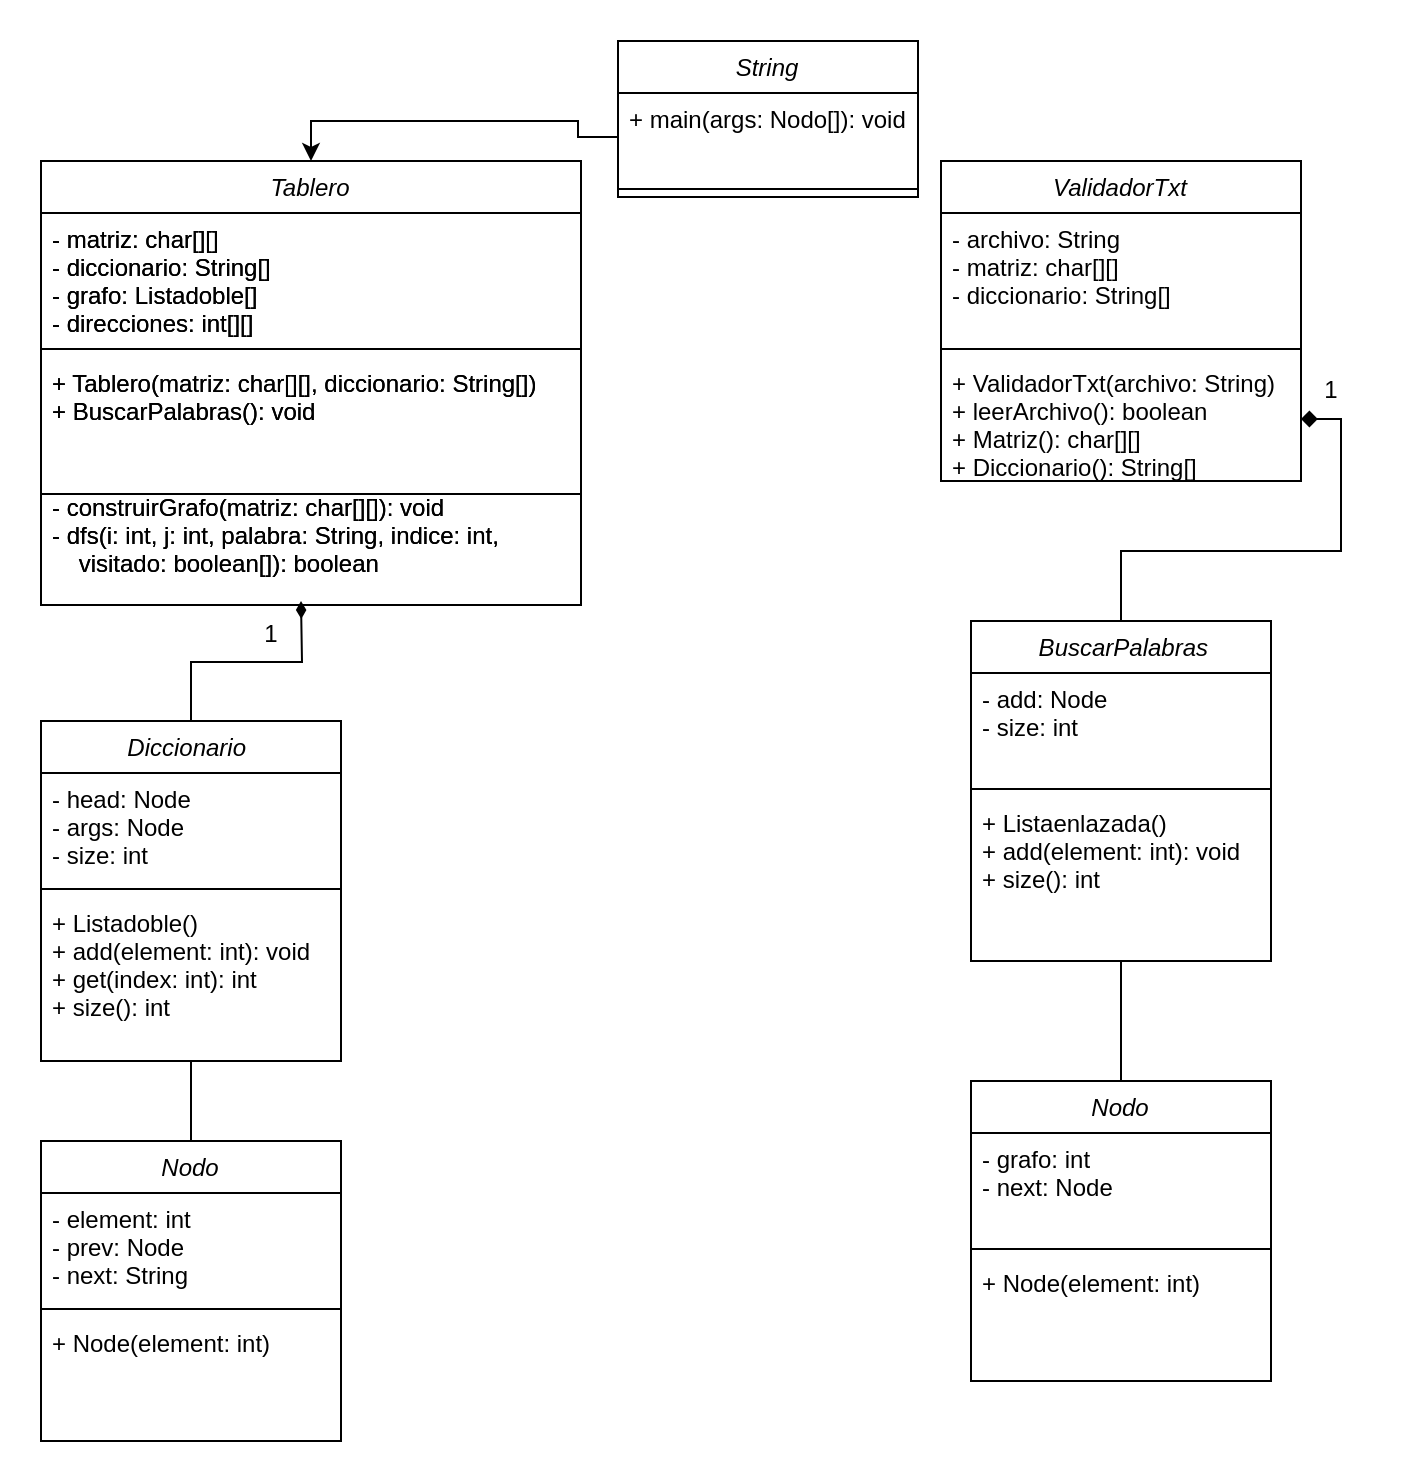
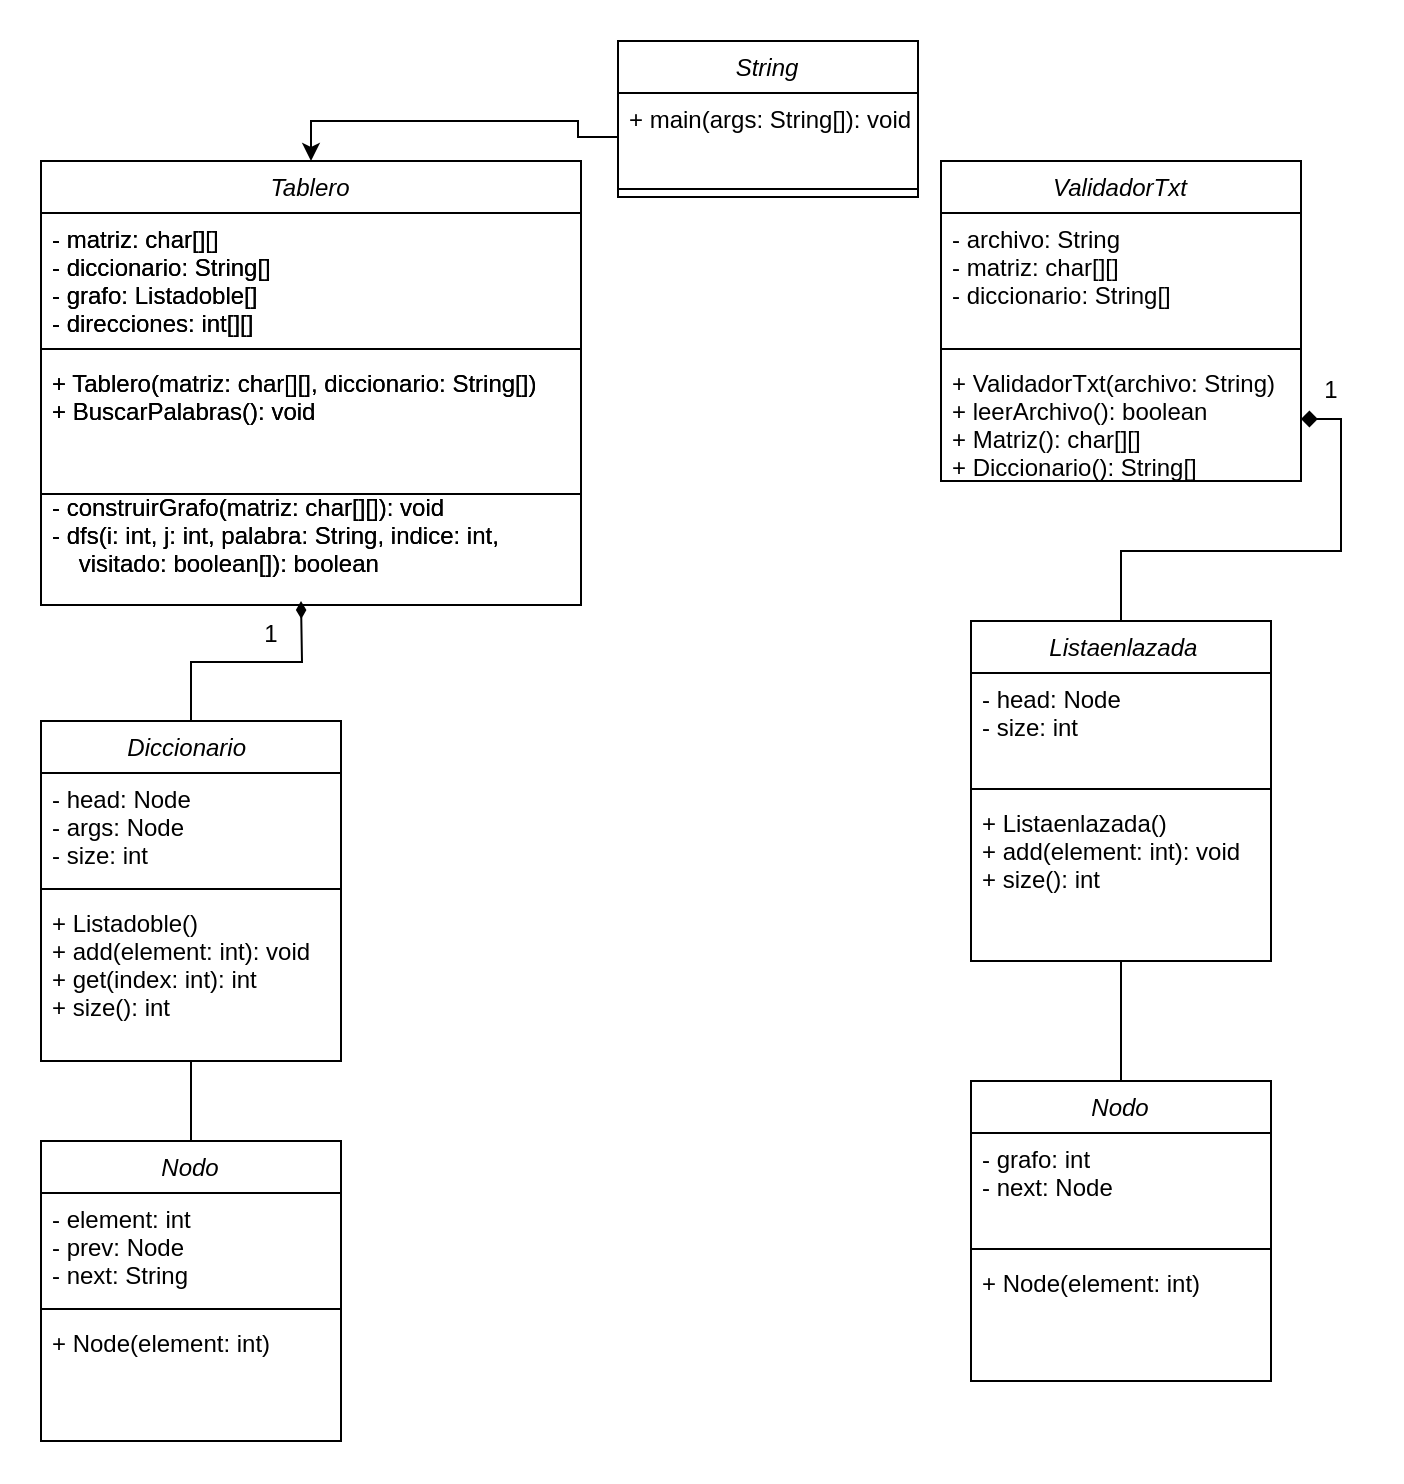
(782, 120) -> (792, 120)
(1120, 648) -> (1120, 648)
(1047, 700) -> (1053, 700)
